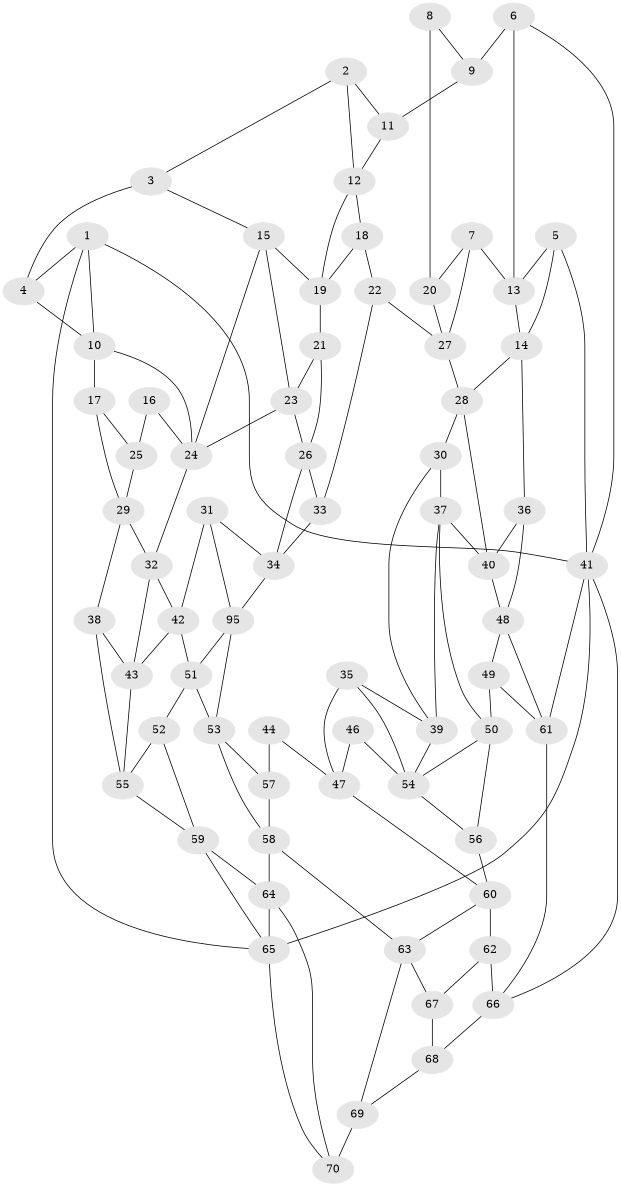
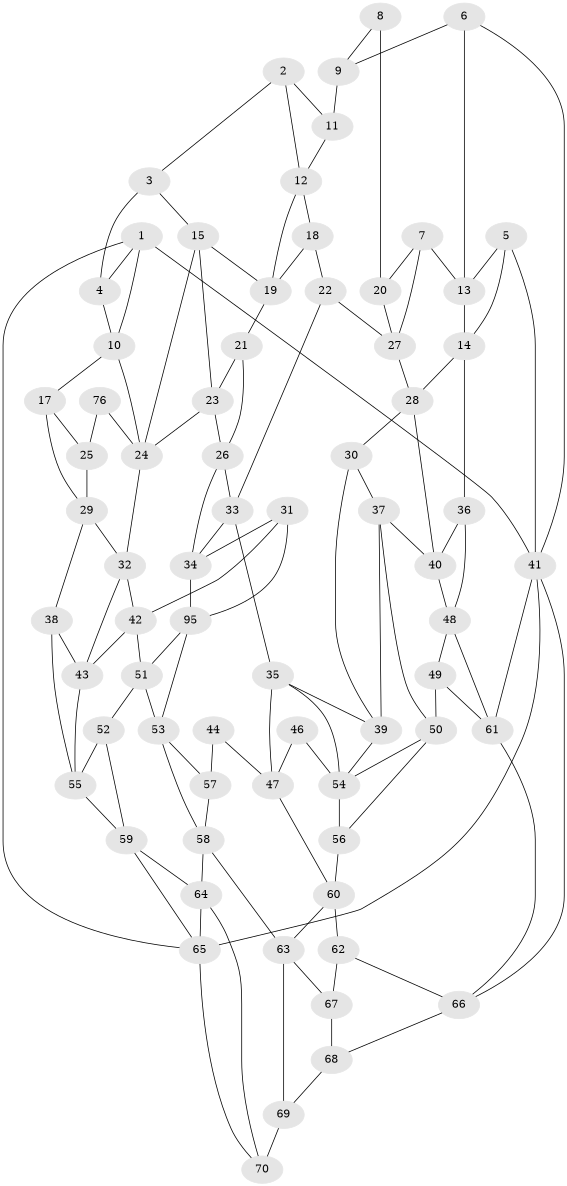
(149, 401) -> (100, 401)
none -> (252, 590)
